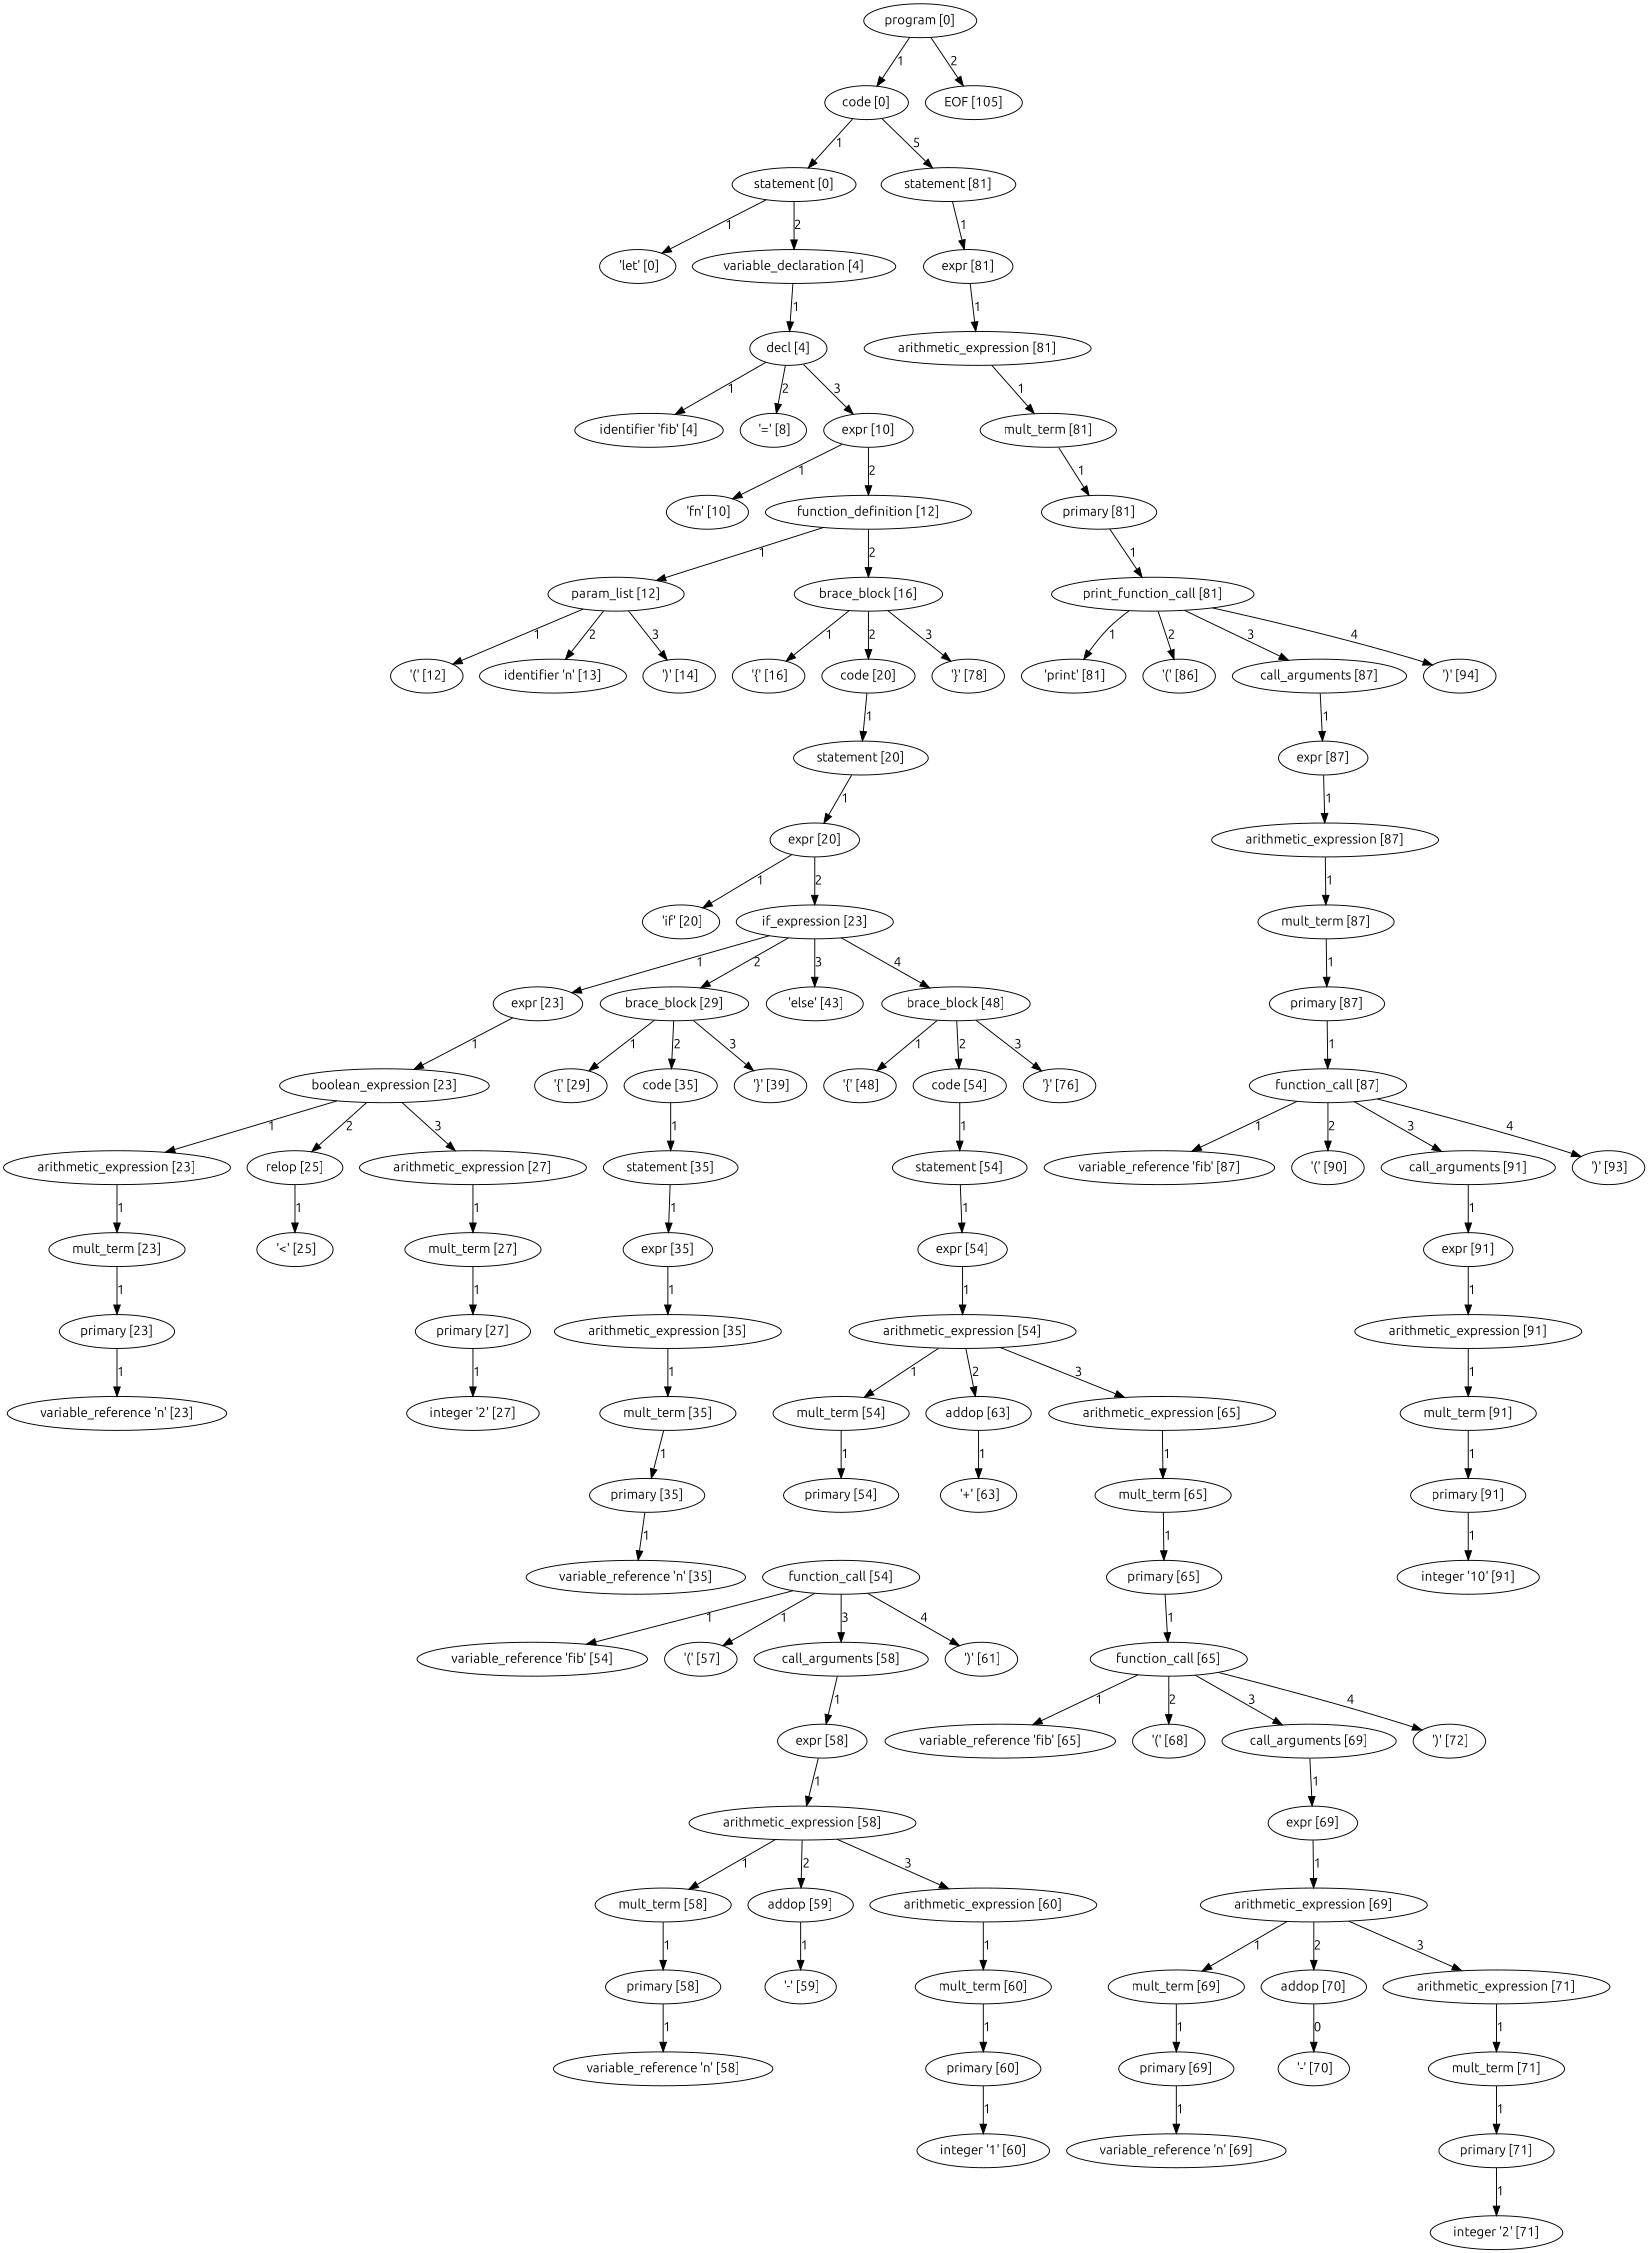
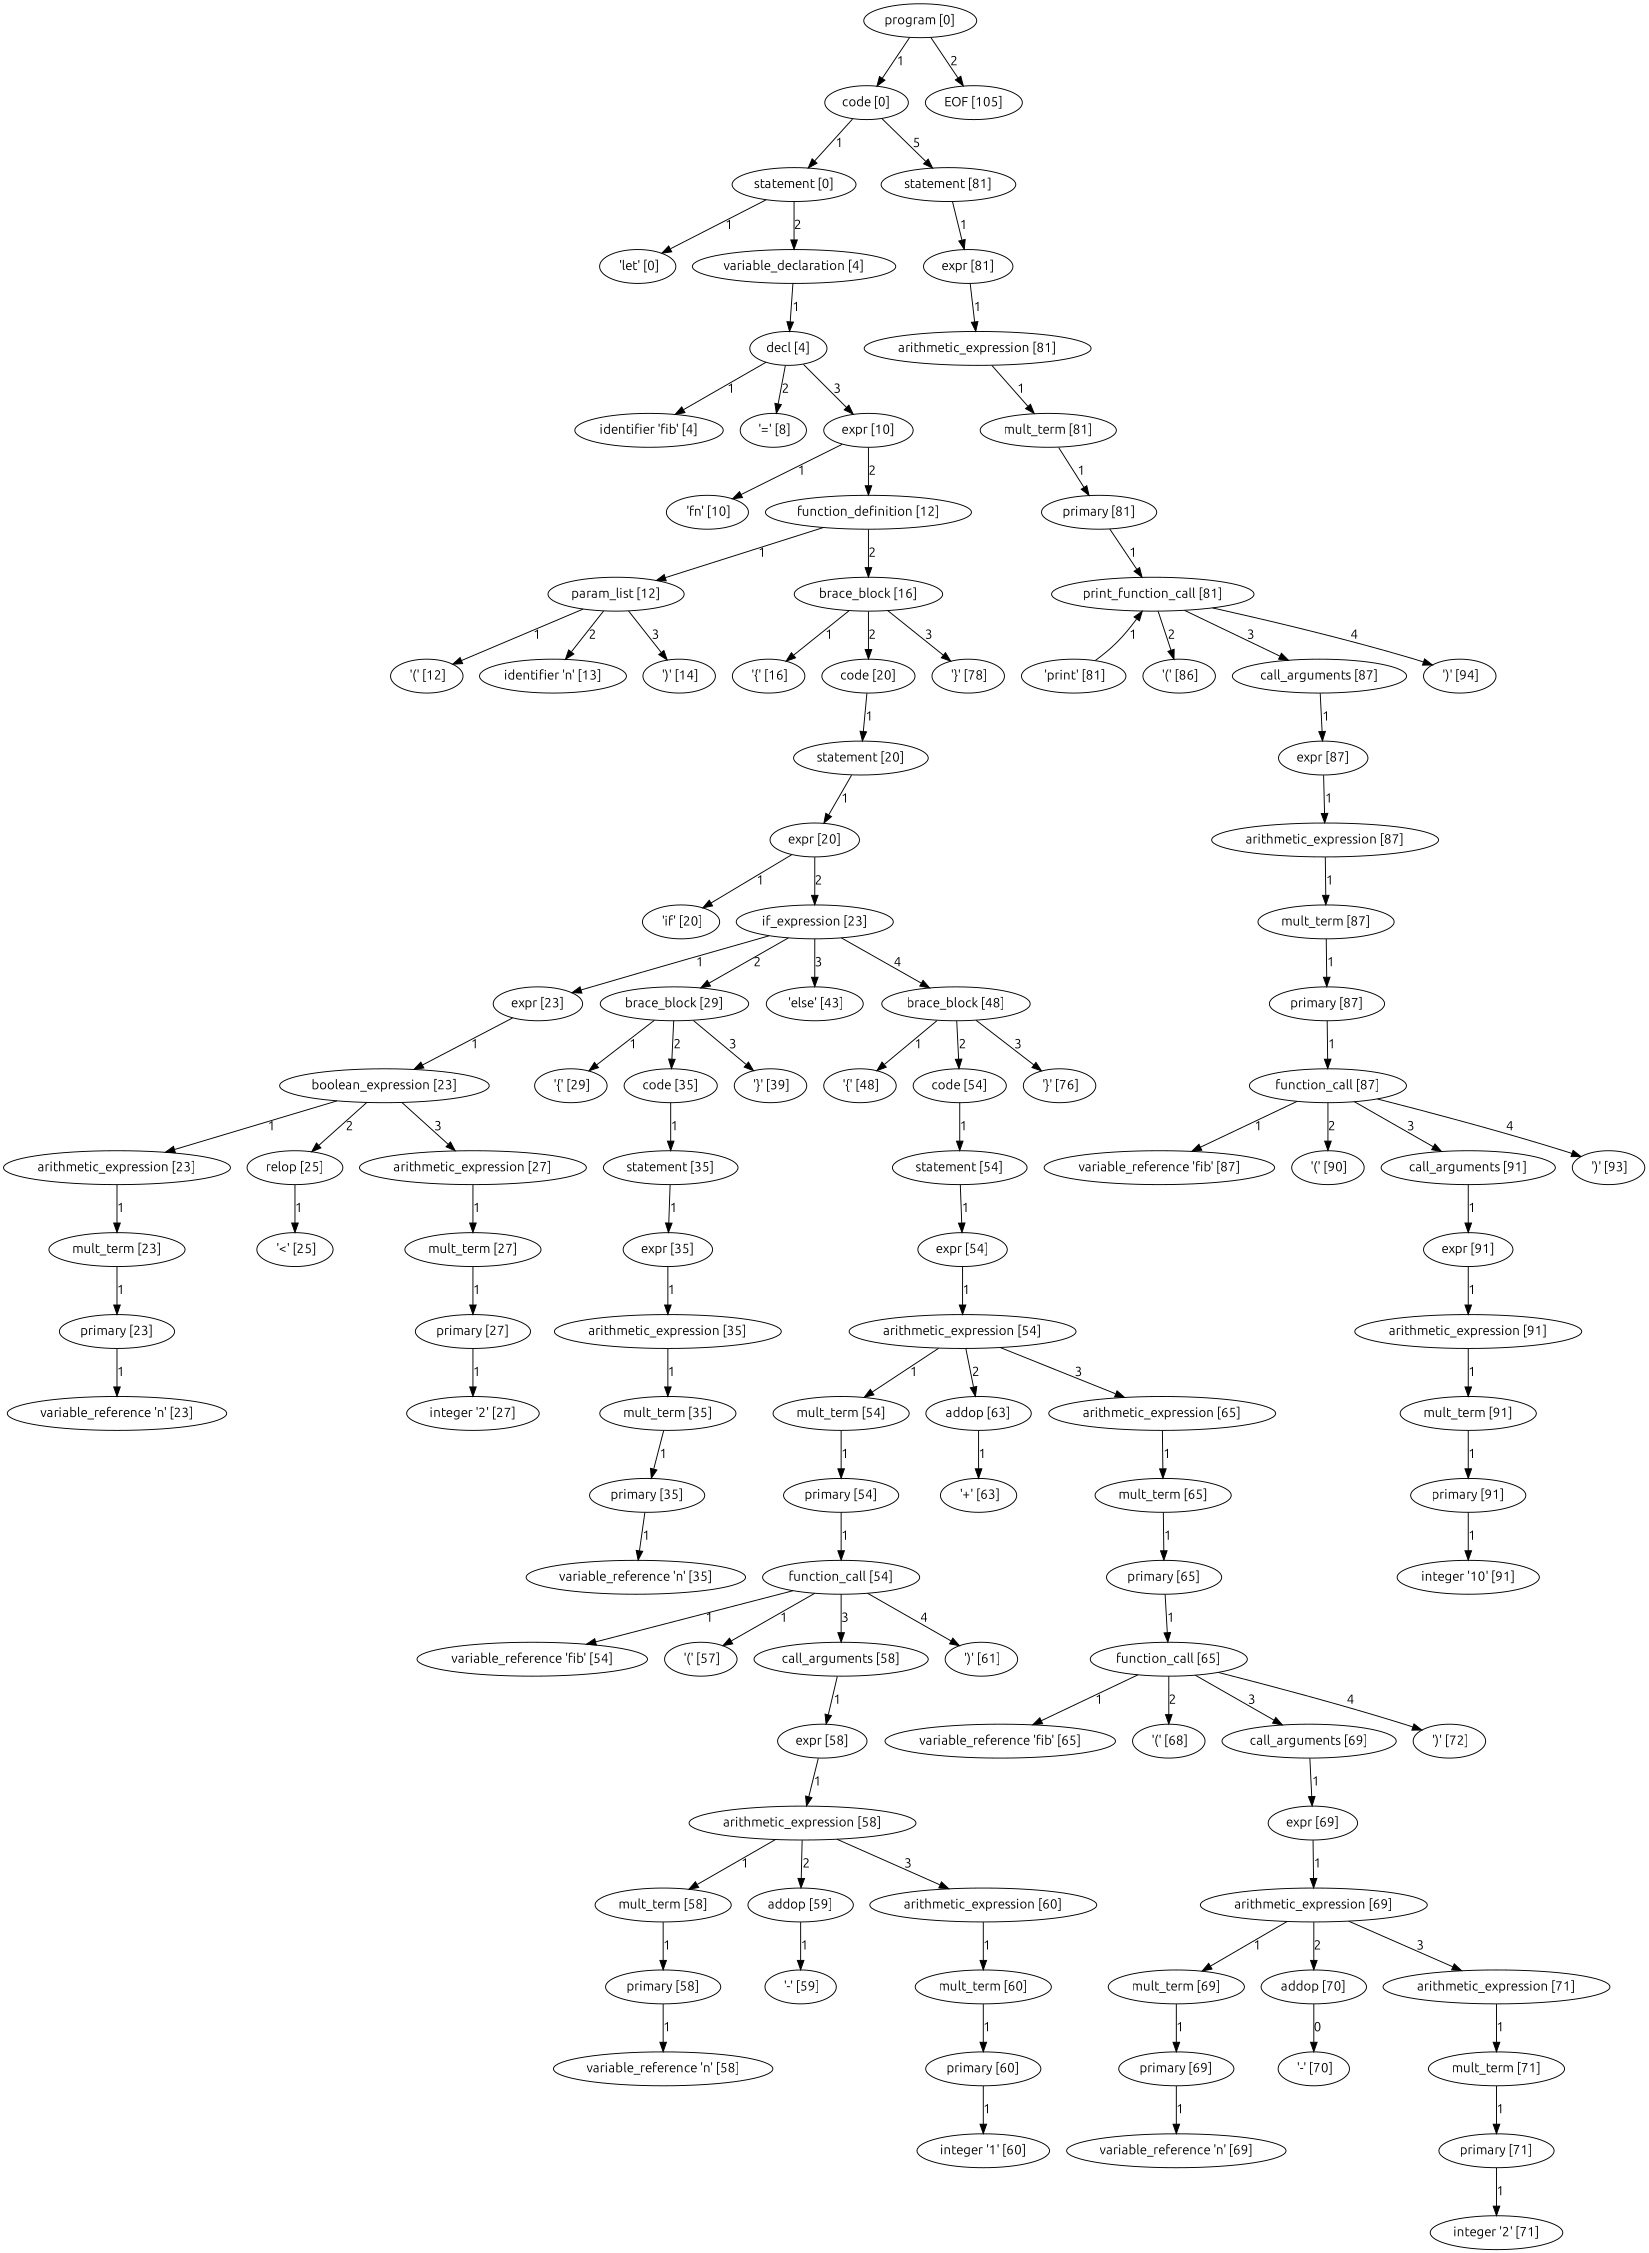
(1107, 629) -> (1118, 642)
none -> (841, 1532)
